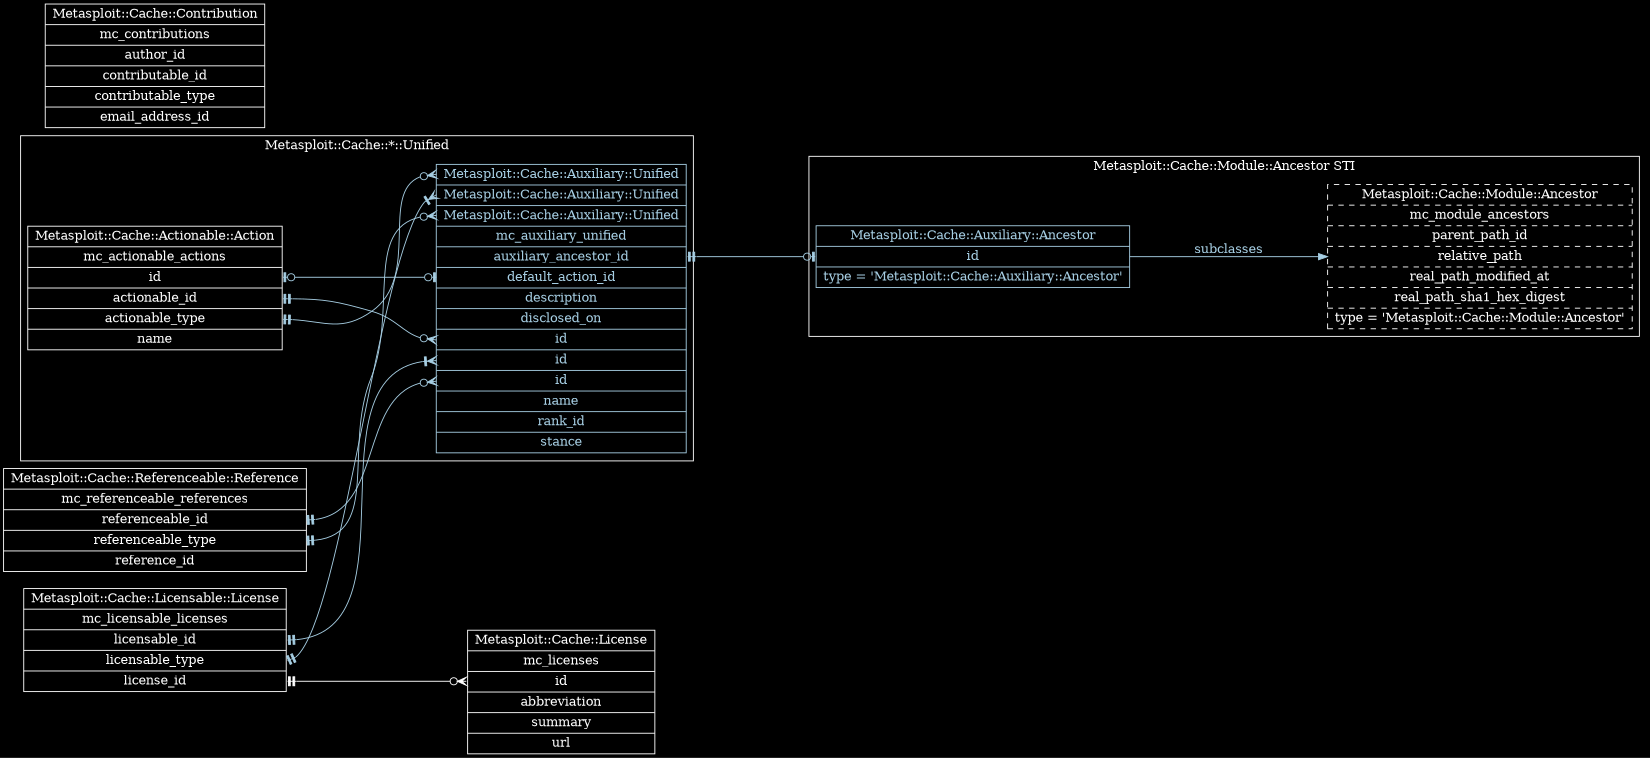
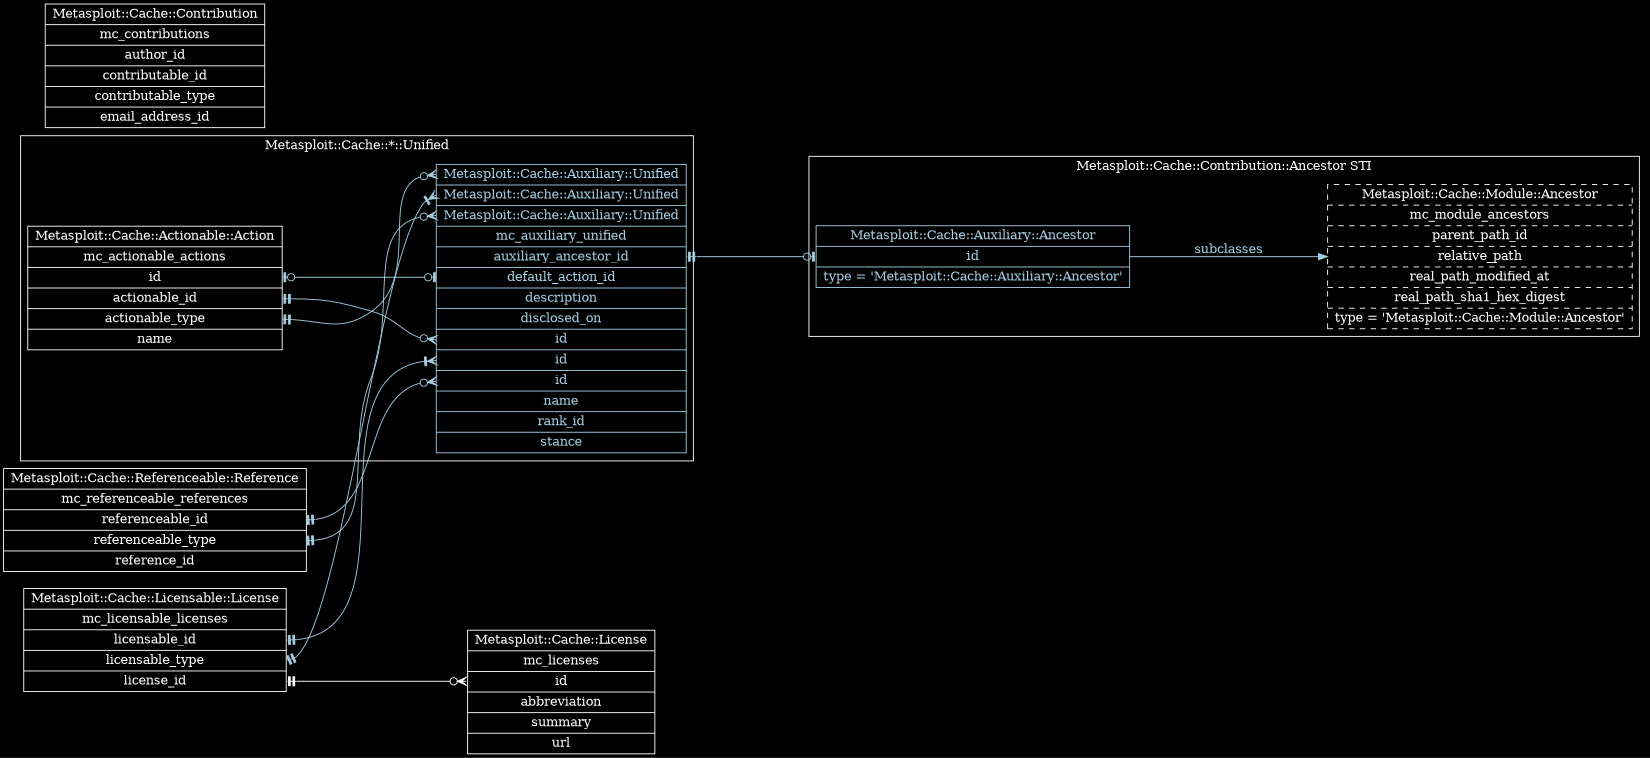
(1224, 167) -> (1224, 167)
